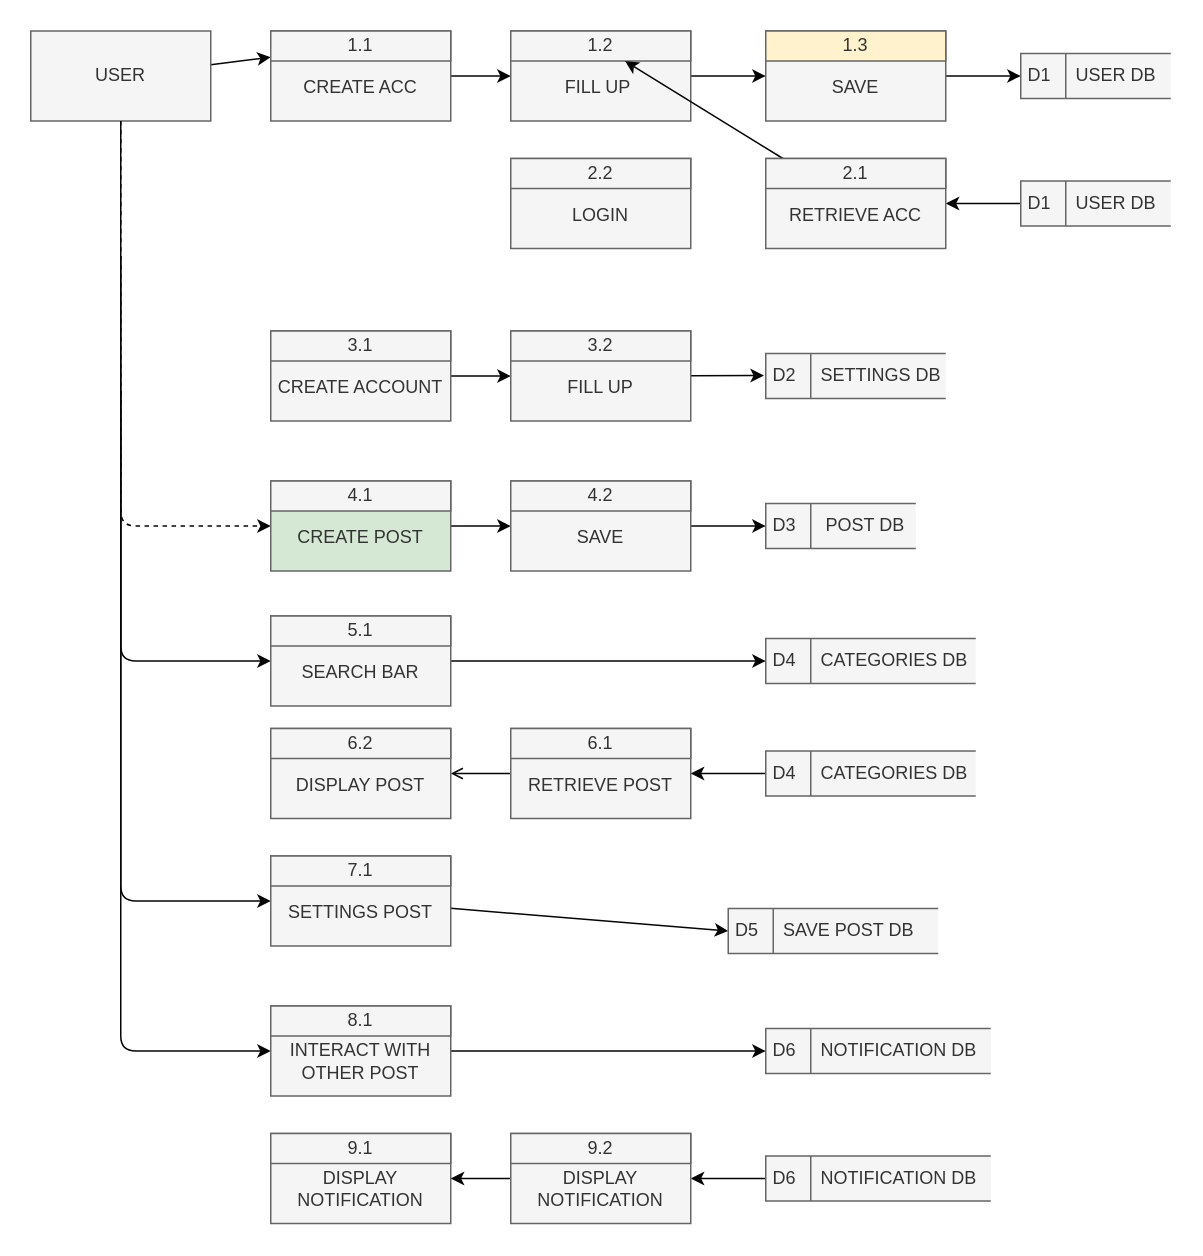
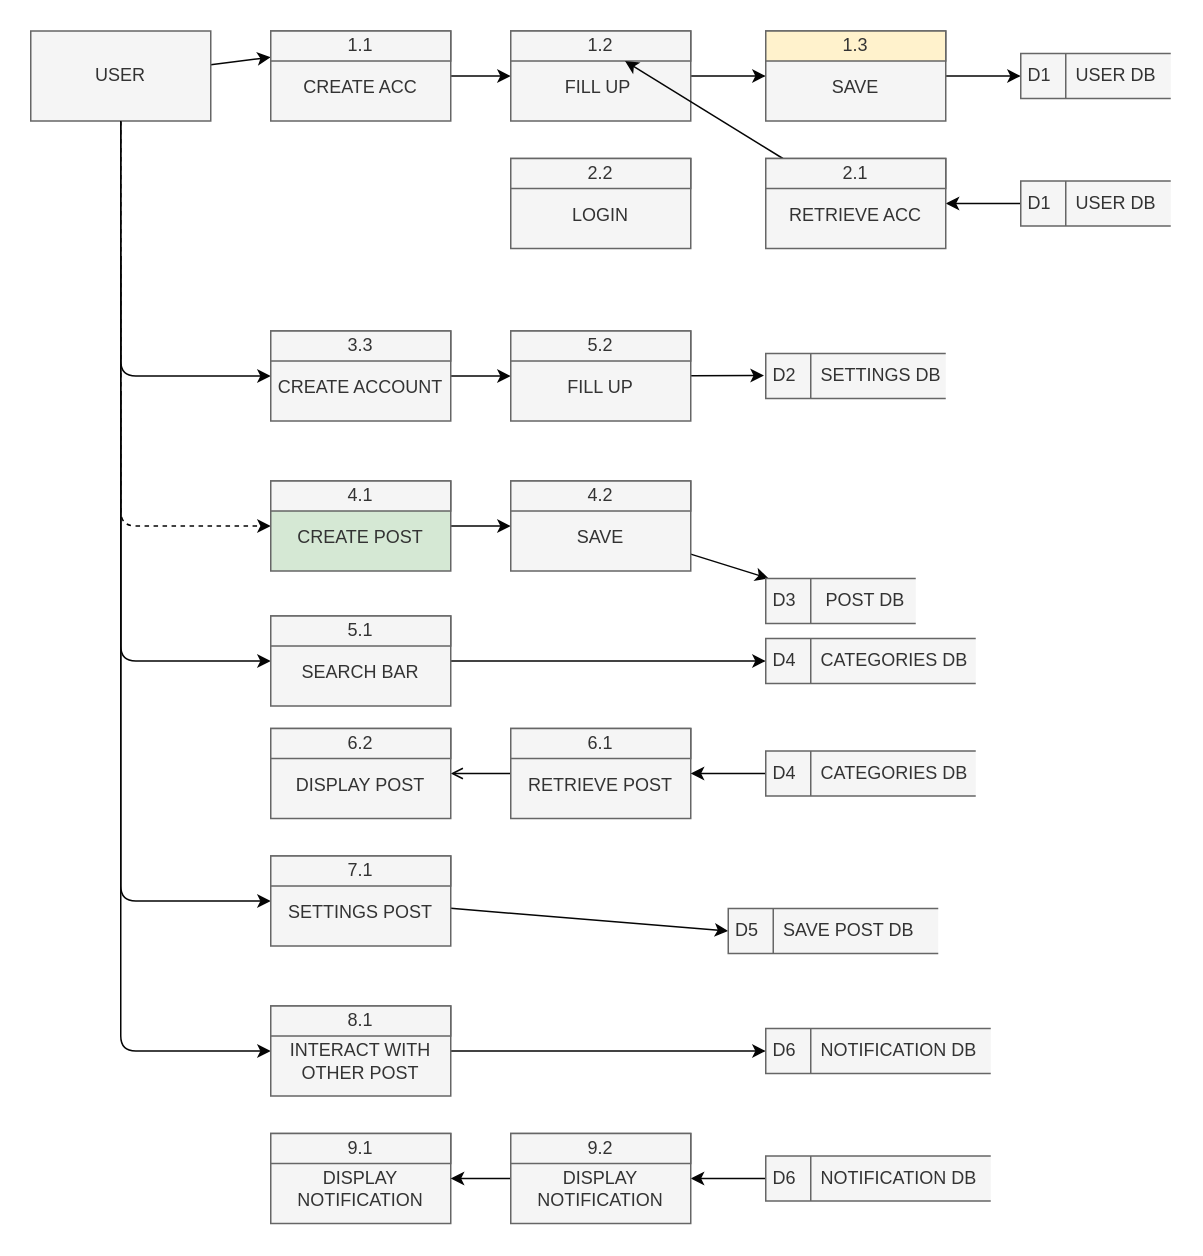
(361, 346) -> (361, 346)
(601, 346) -> (601, 346)
none -> (192, 376)
(841, 526) -> (841, 601)
